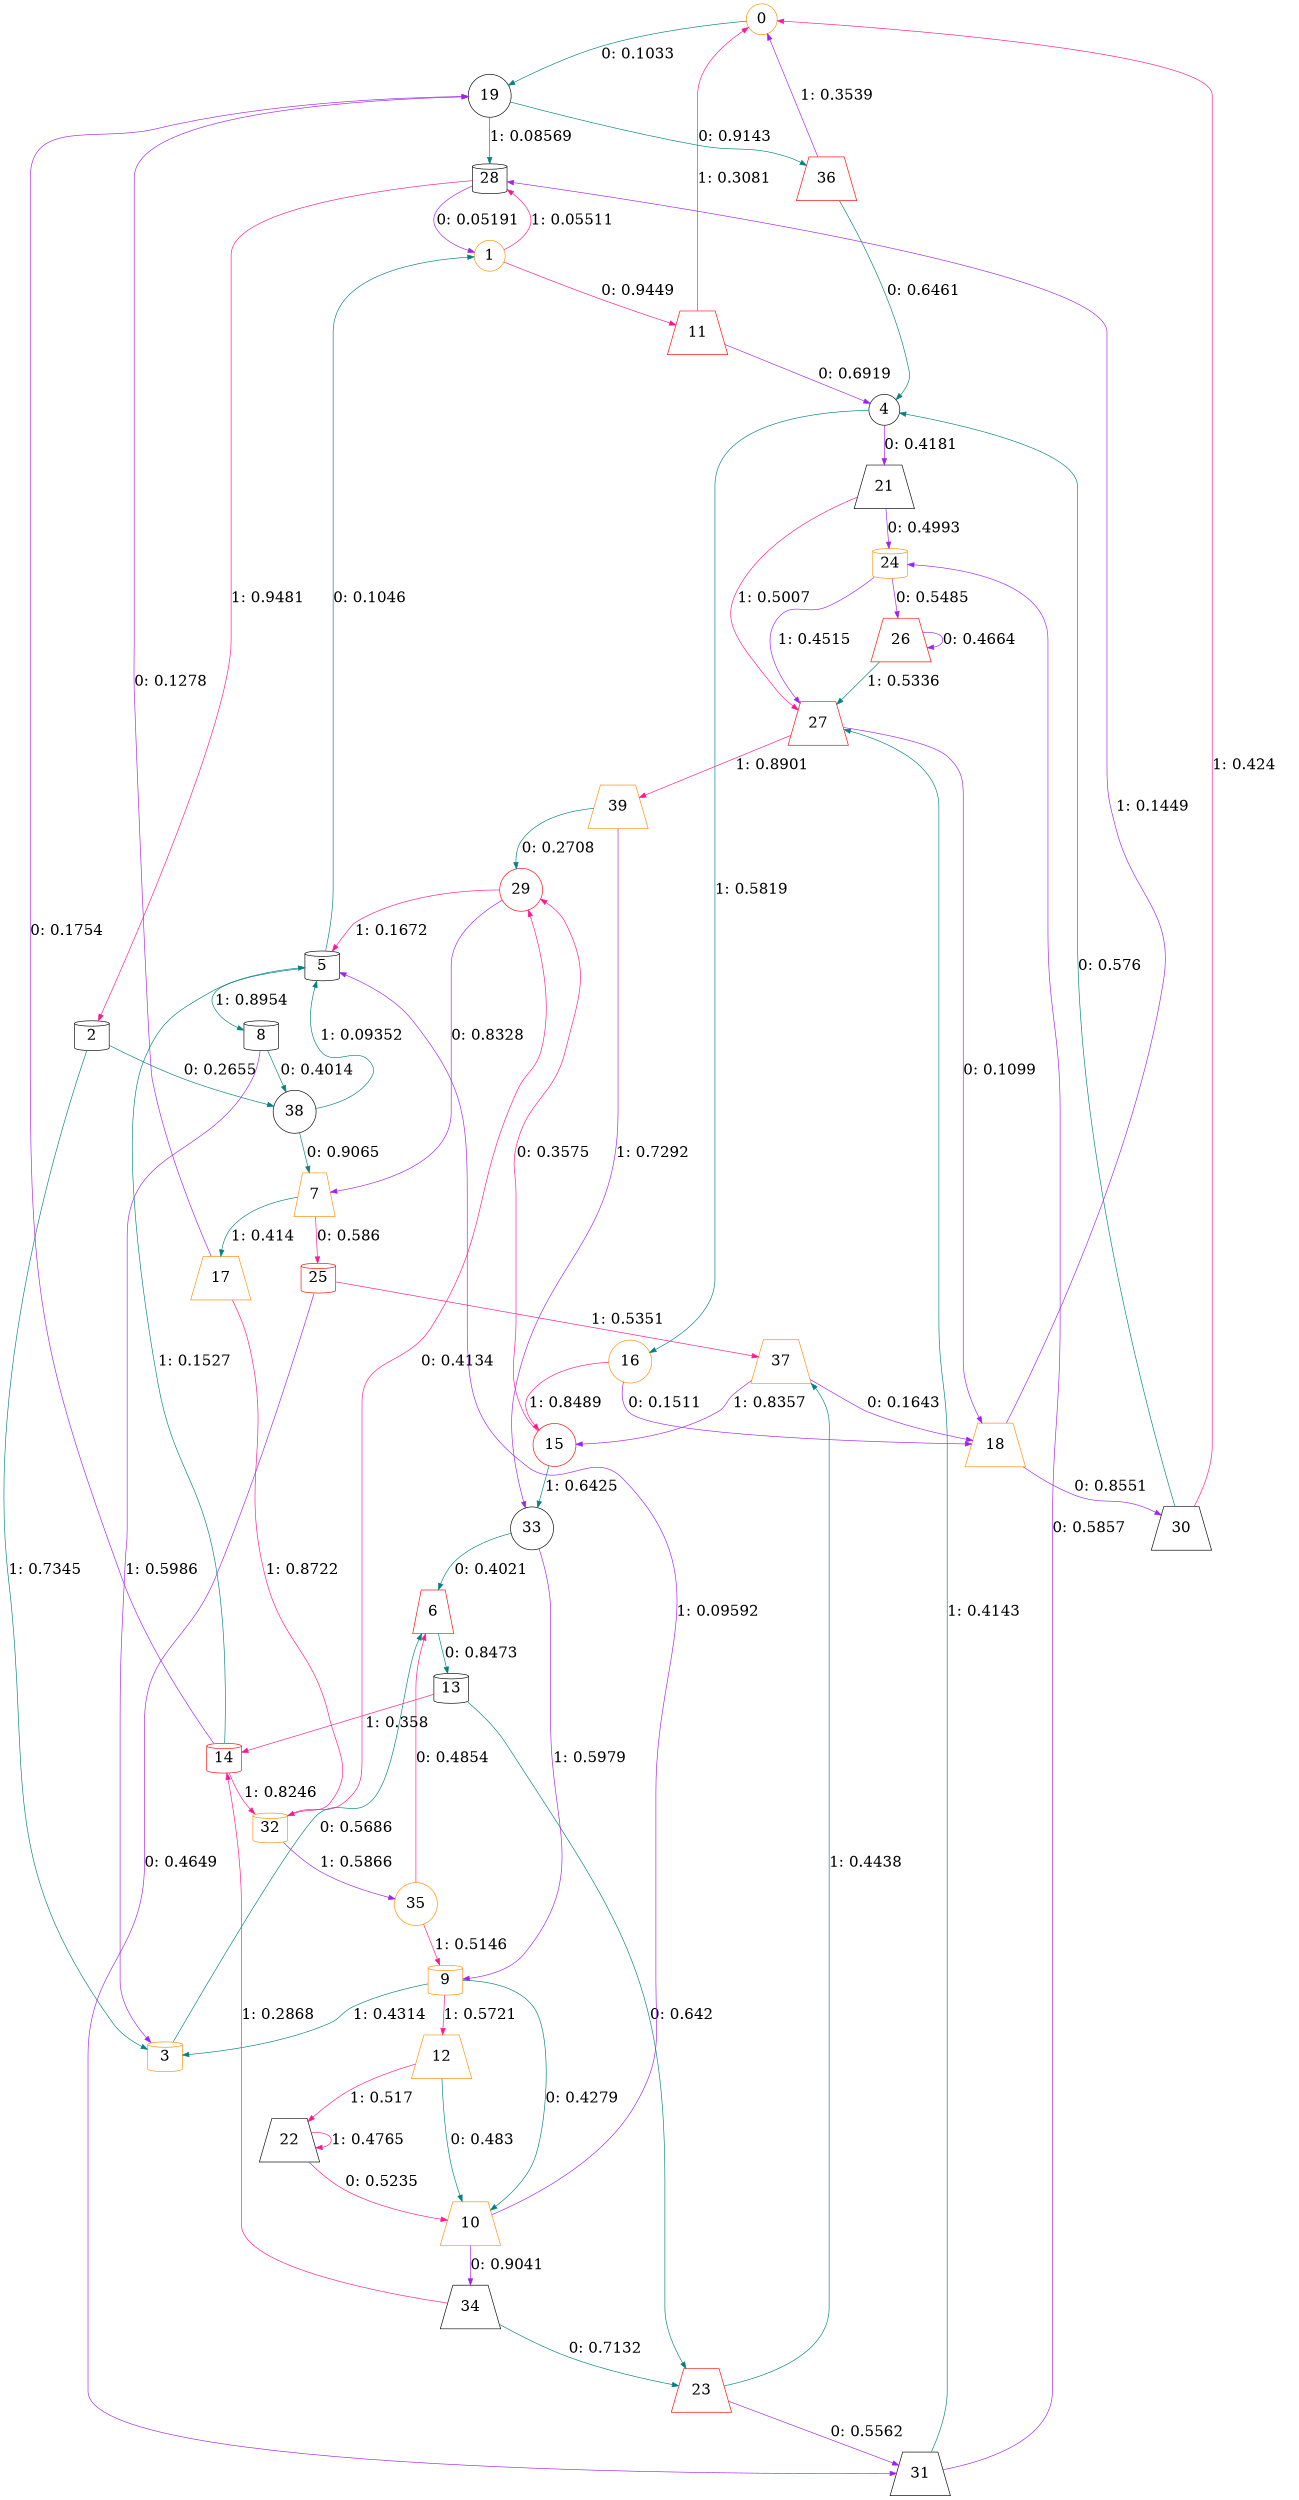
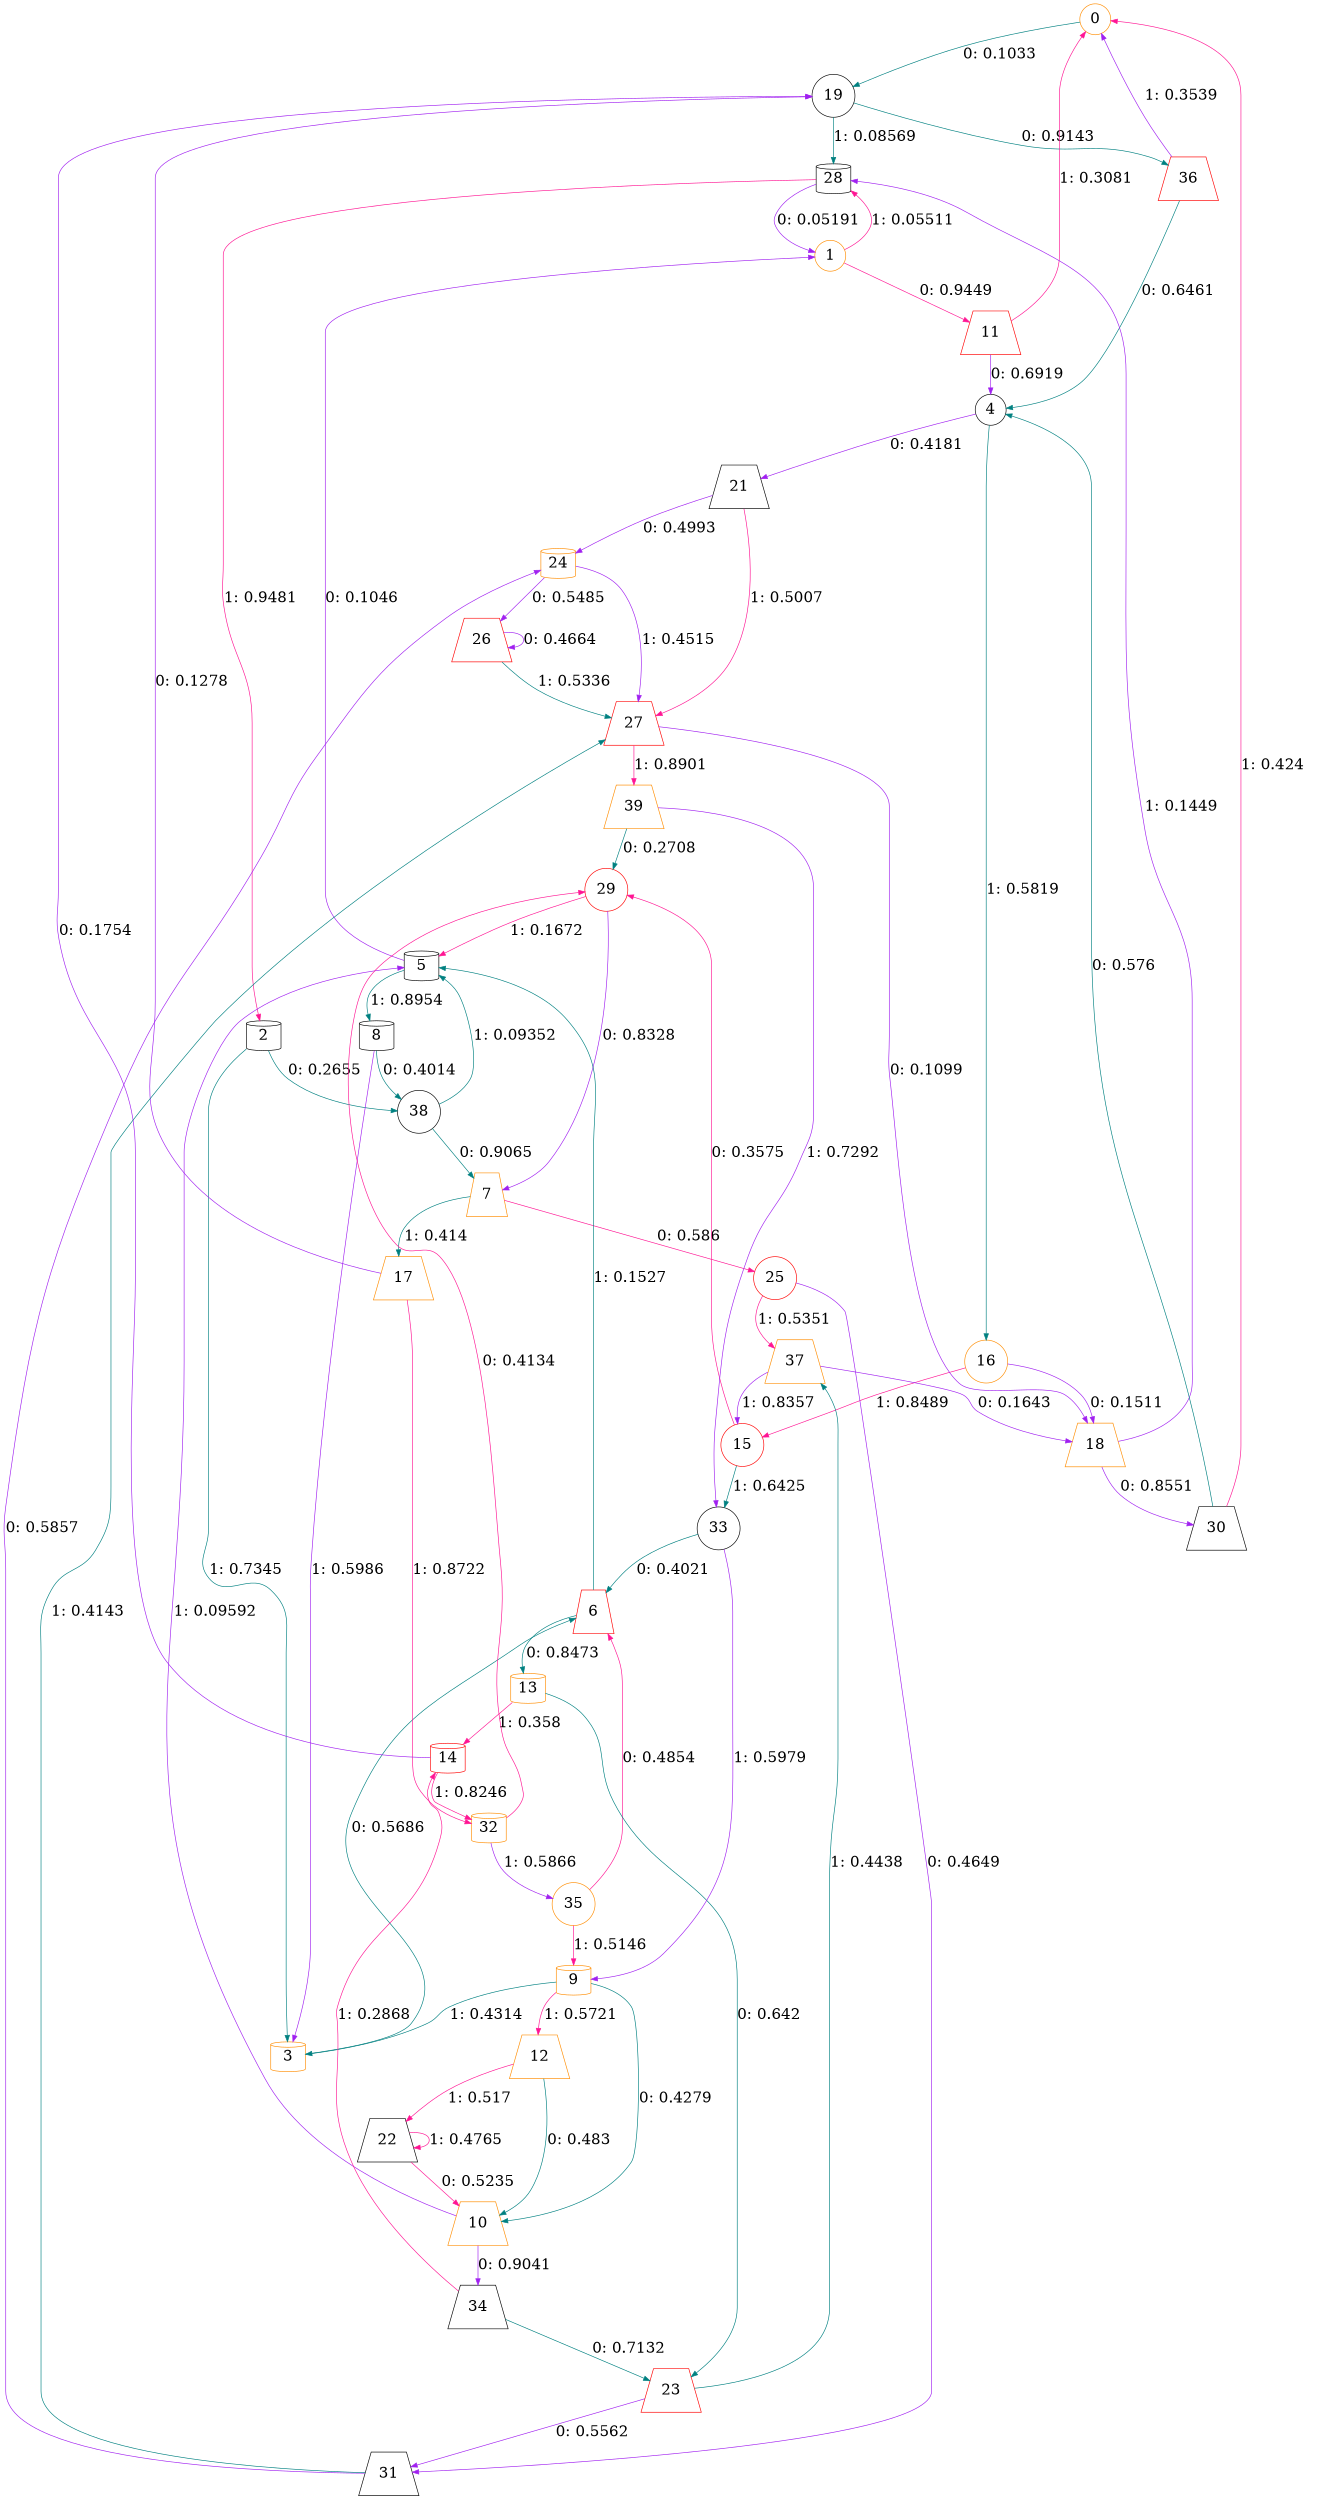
(333, 558) -> (325, 420)
(318, 1278) -> (775, 1278)
(146, 1312) -> (594, 1234)
(451, 1688) -> (528, 1688)
